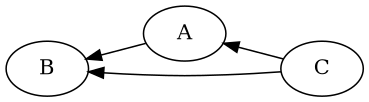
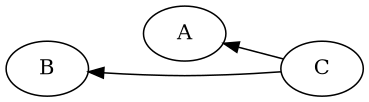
(123, 49) -> none
